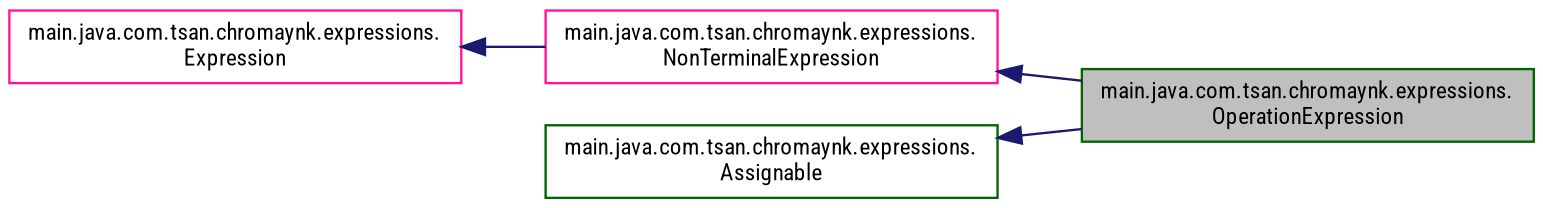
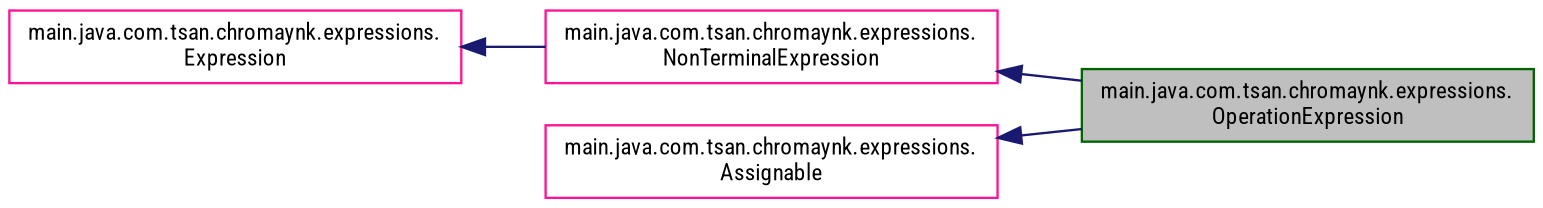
(772, 162) -> (772, 162)
